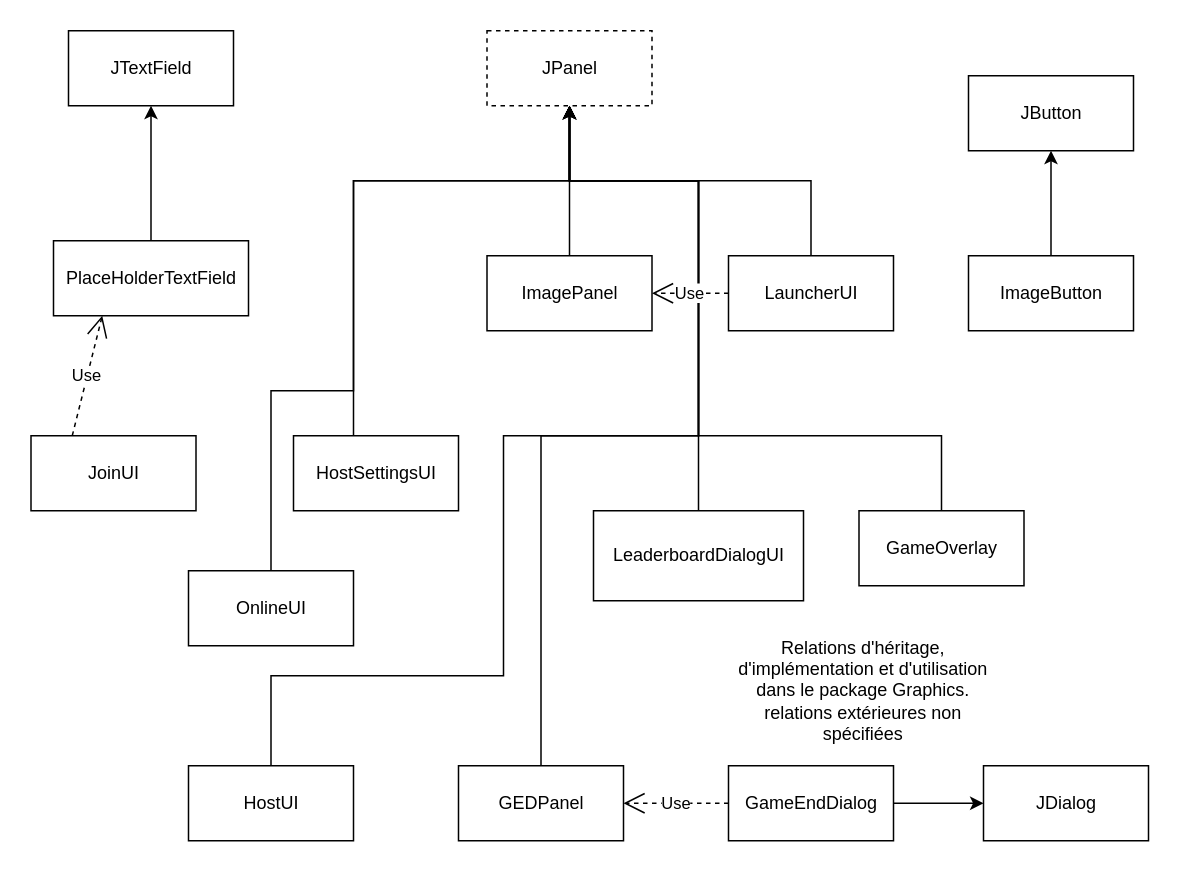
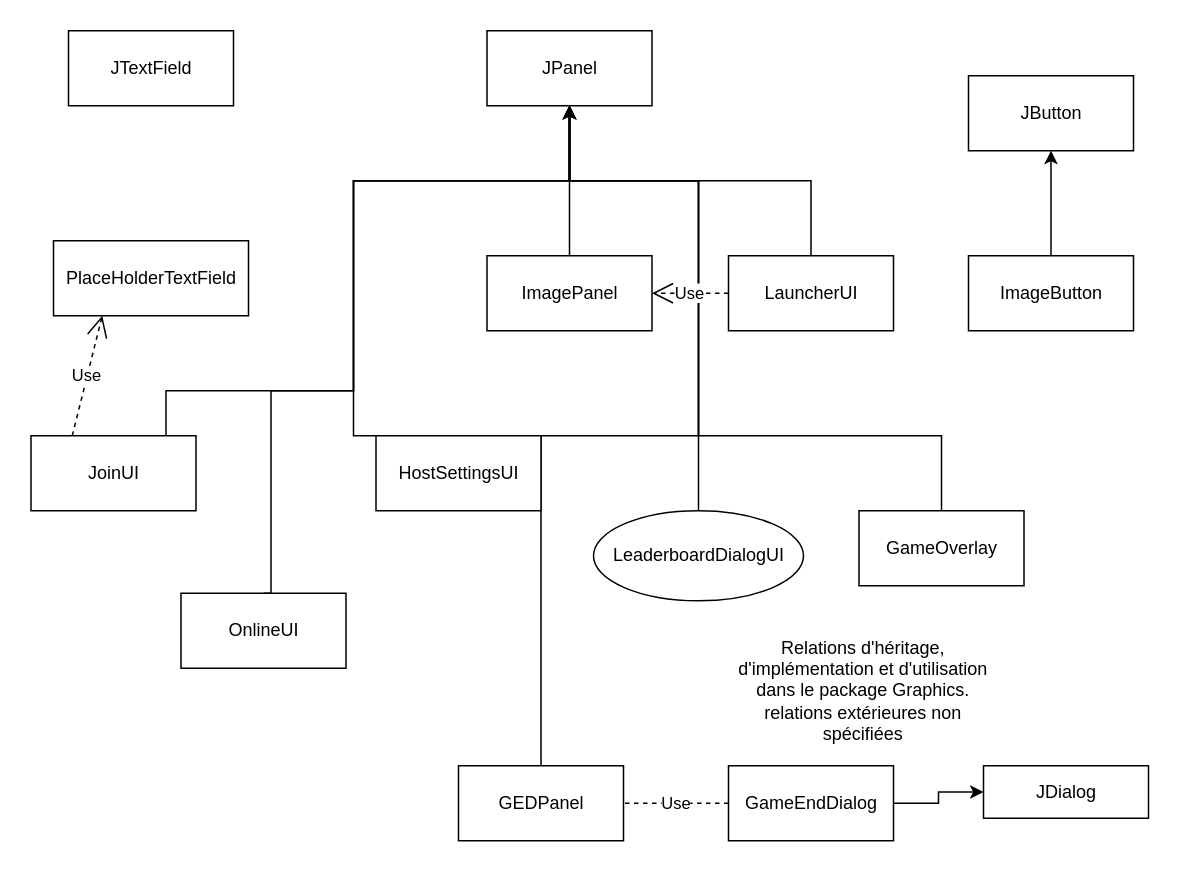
(569, 68) -> (569, 68)
(151, 179) -> none
none -> (192, 391)
(376, 473) -> (458, 473)
(698, 556) -> (698, 556)
(271, 608) -> (263, 631)
(463, 676) -> none
(271, 803) -> none
(630, 803) -> (628, 803)
(1066, 803) -> (1066, 792)
